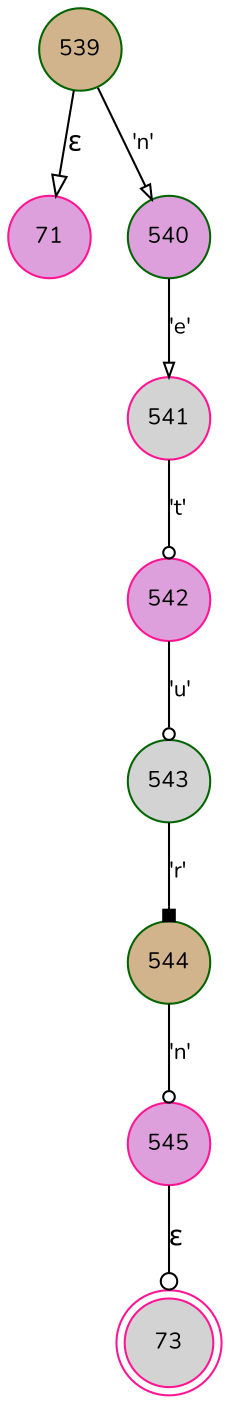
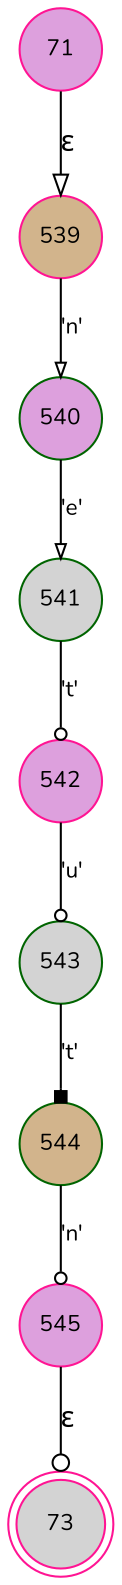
(80, 49) -> (61, 237)
(67, 133) -> (61, 133)
(169, 418) -> (61, 600)
(178, 872) -> (70, 1053)
